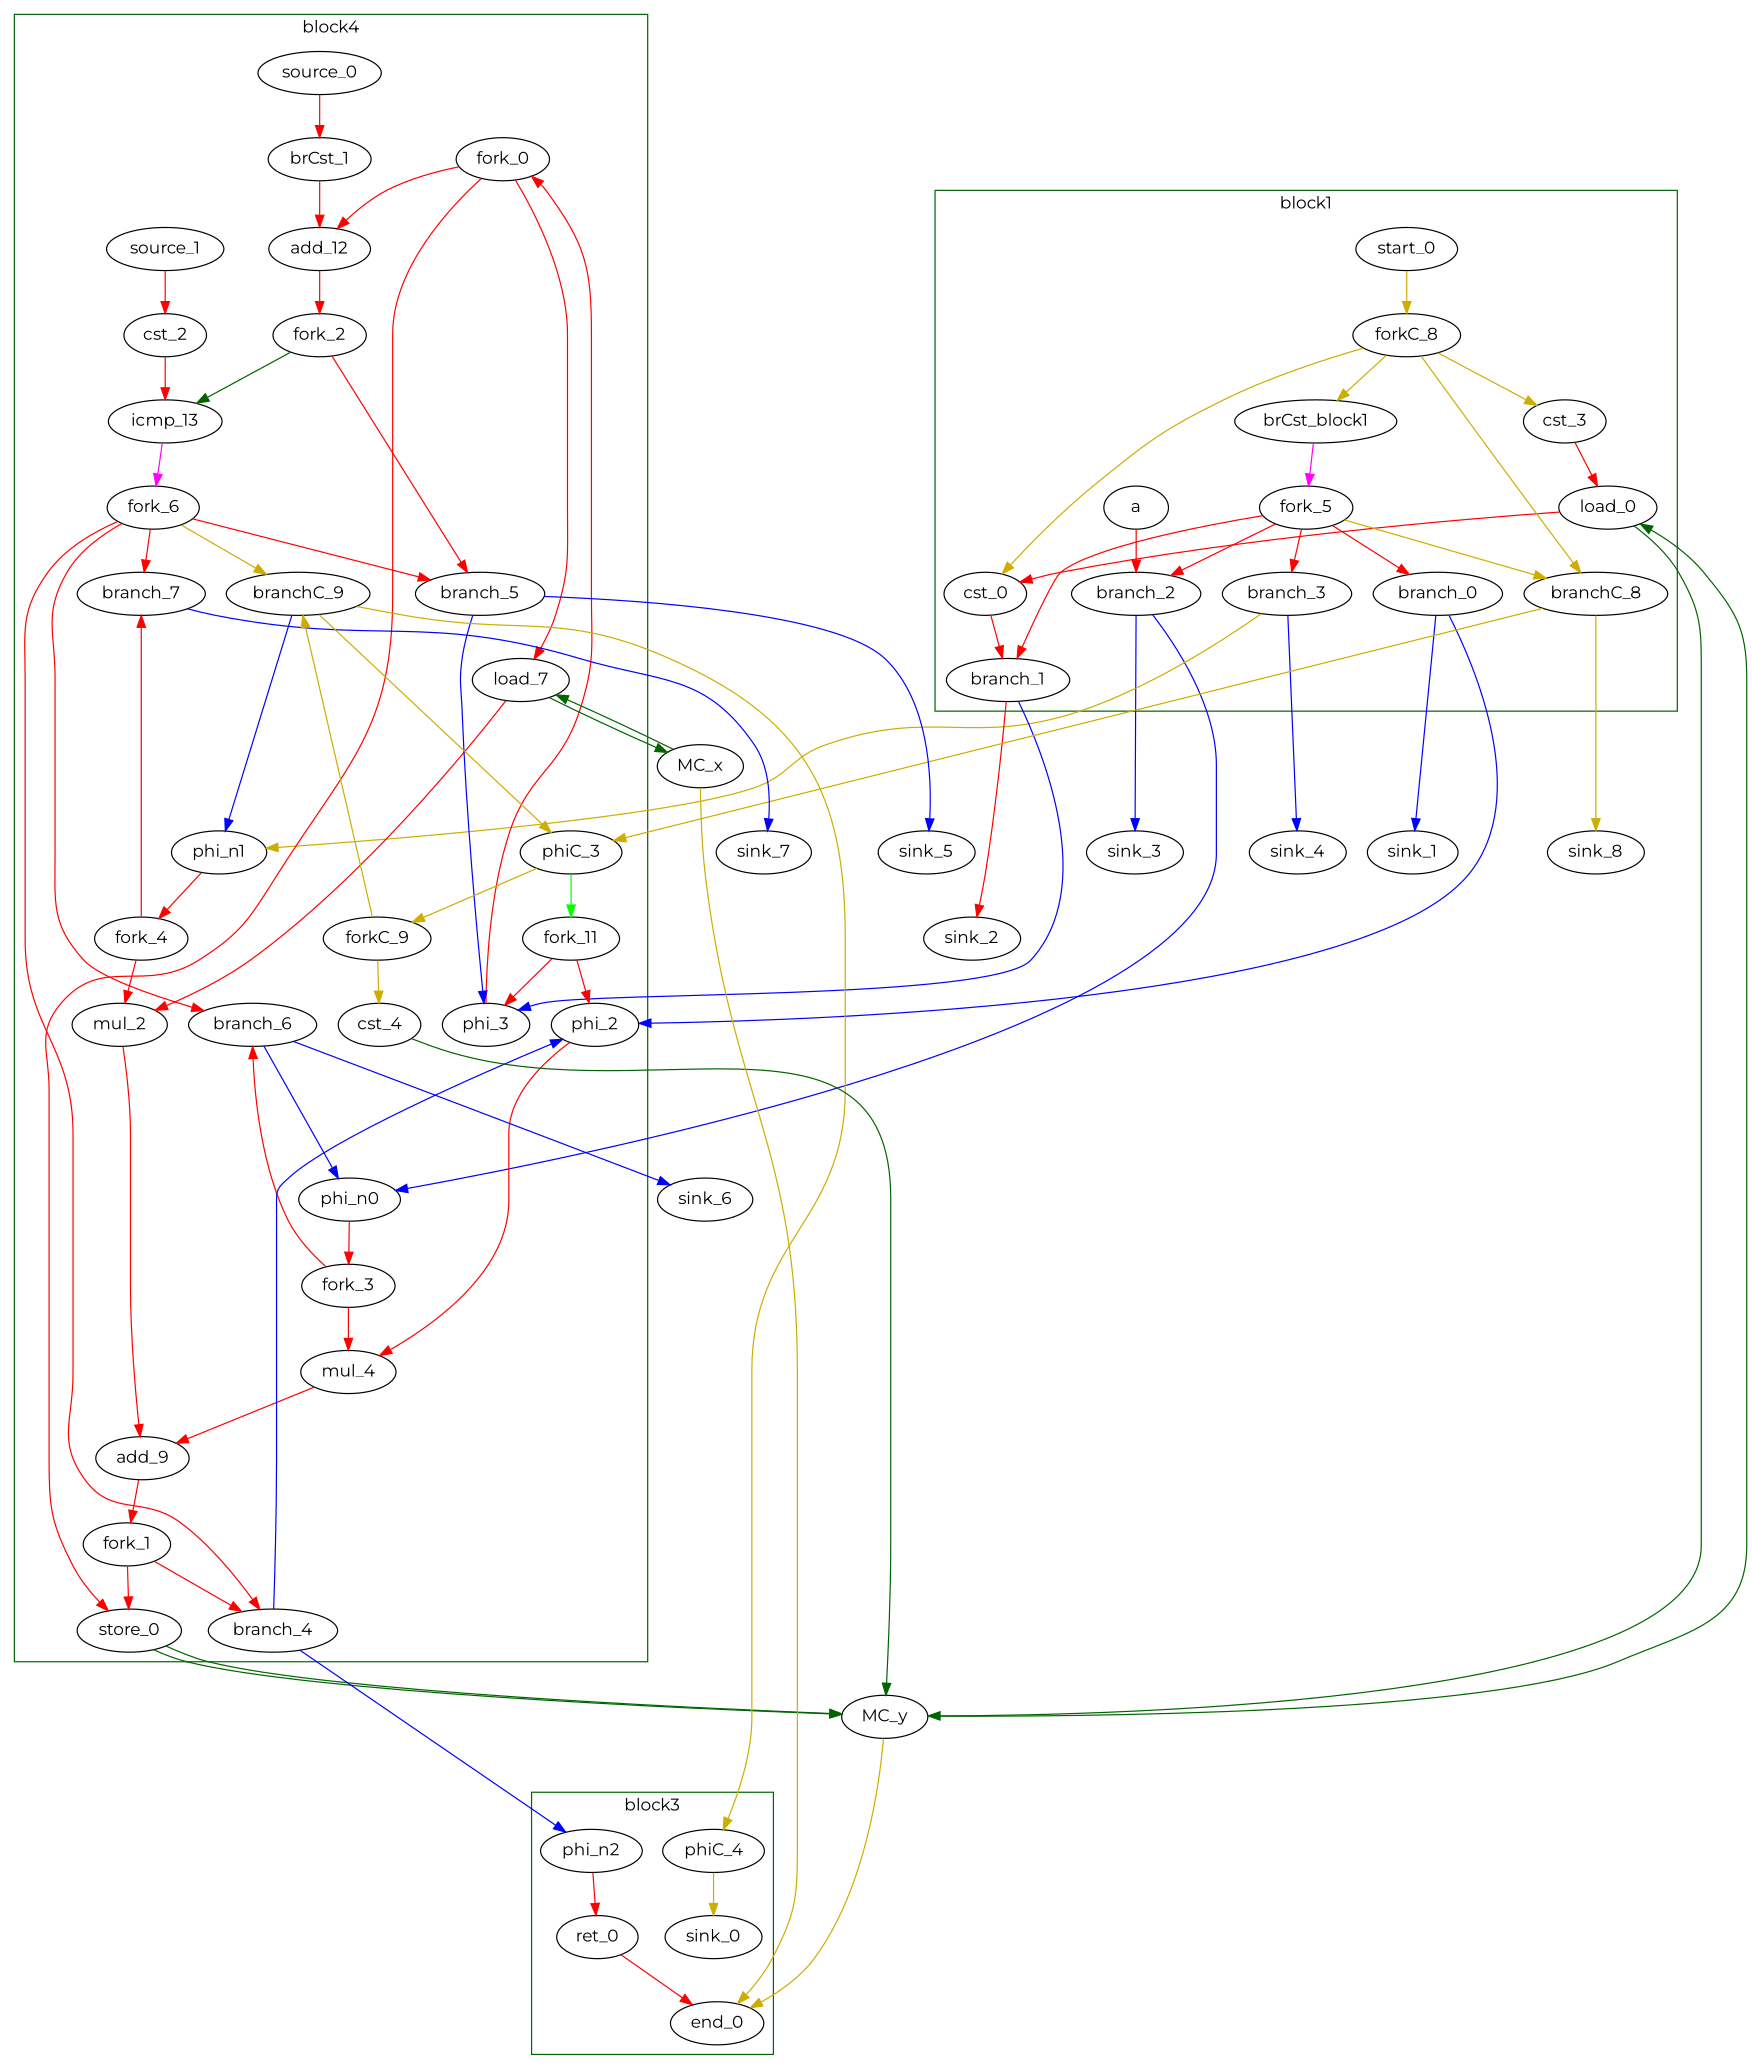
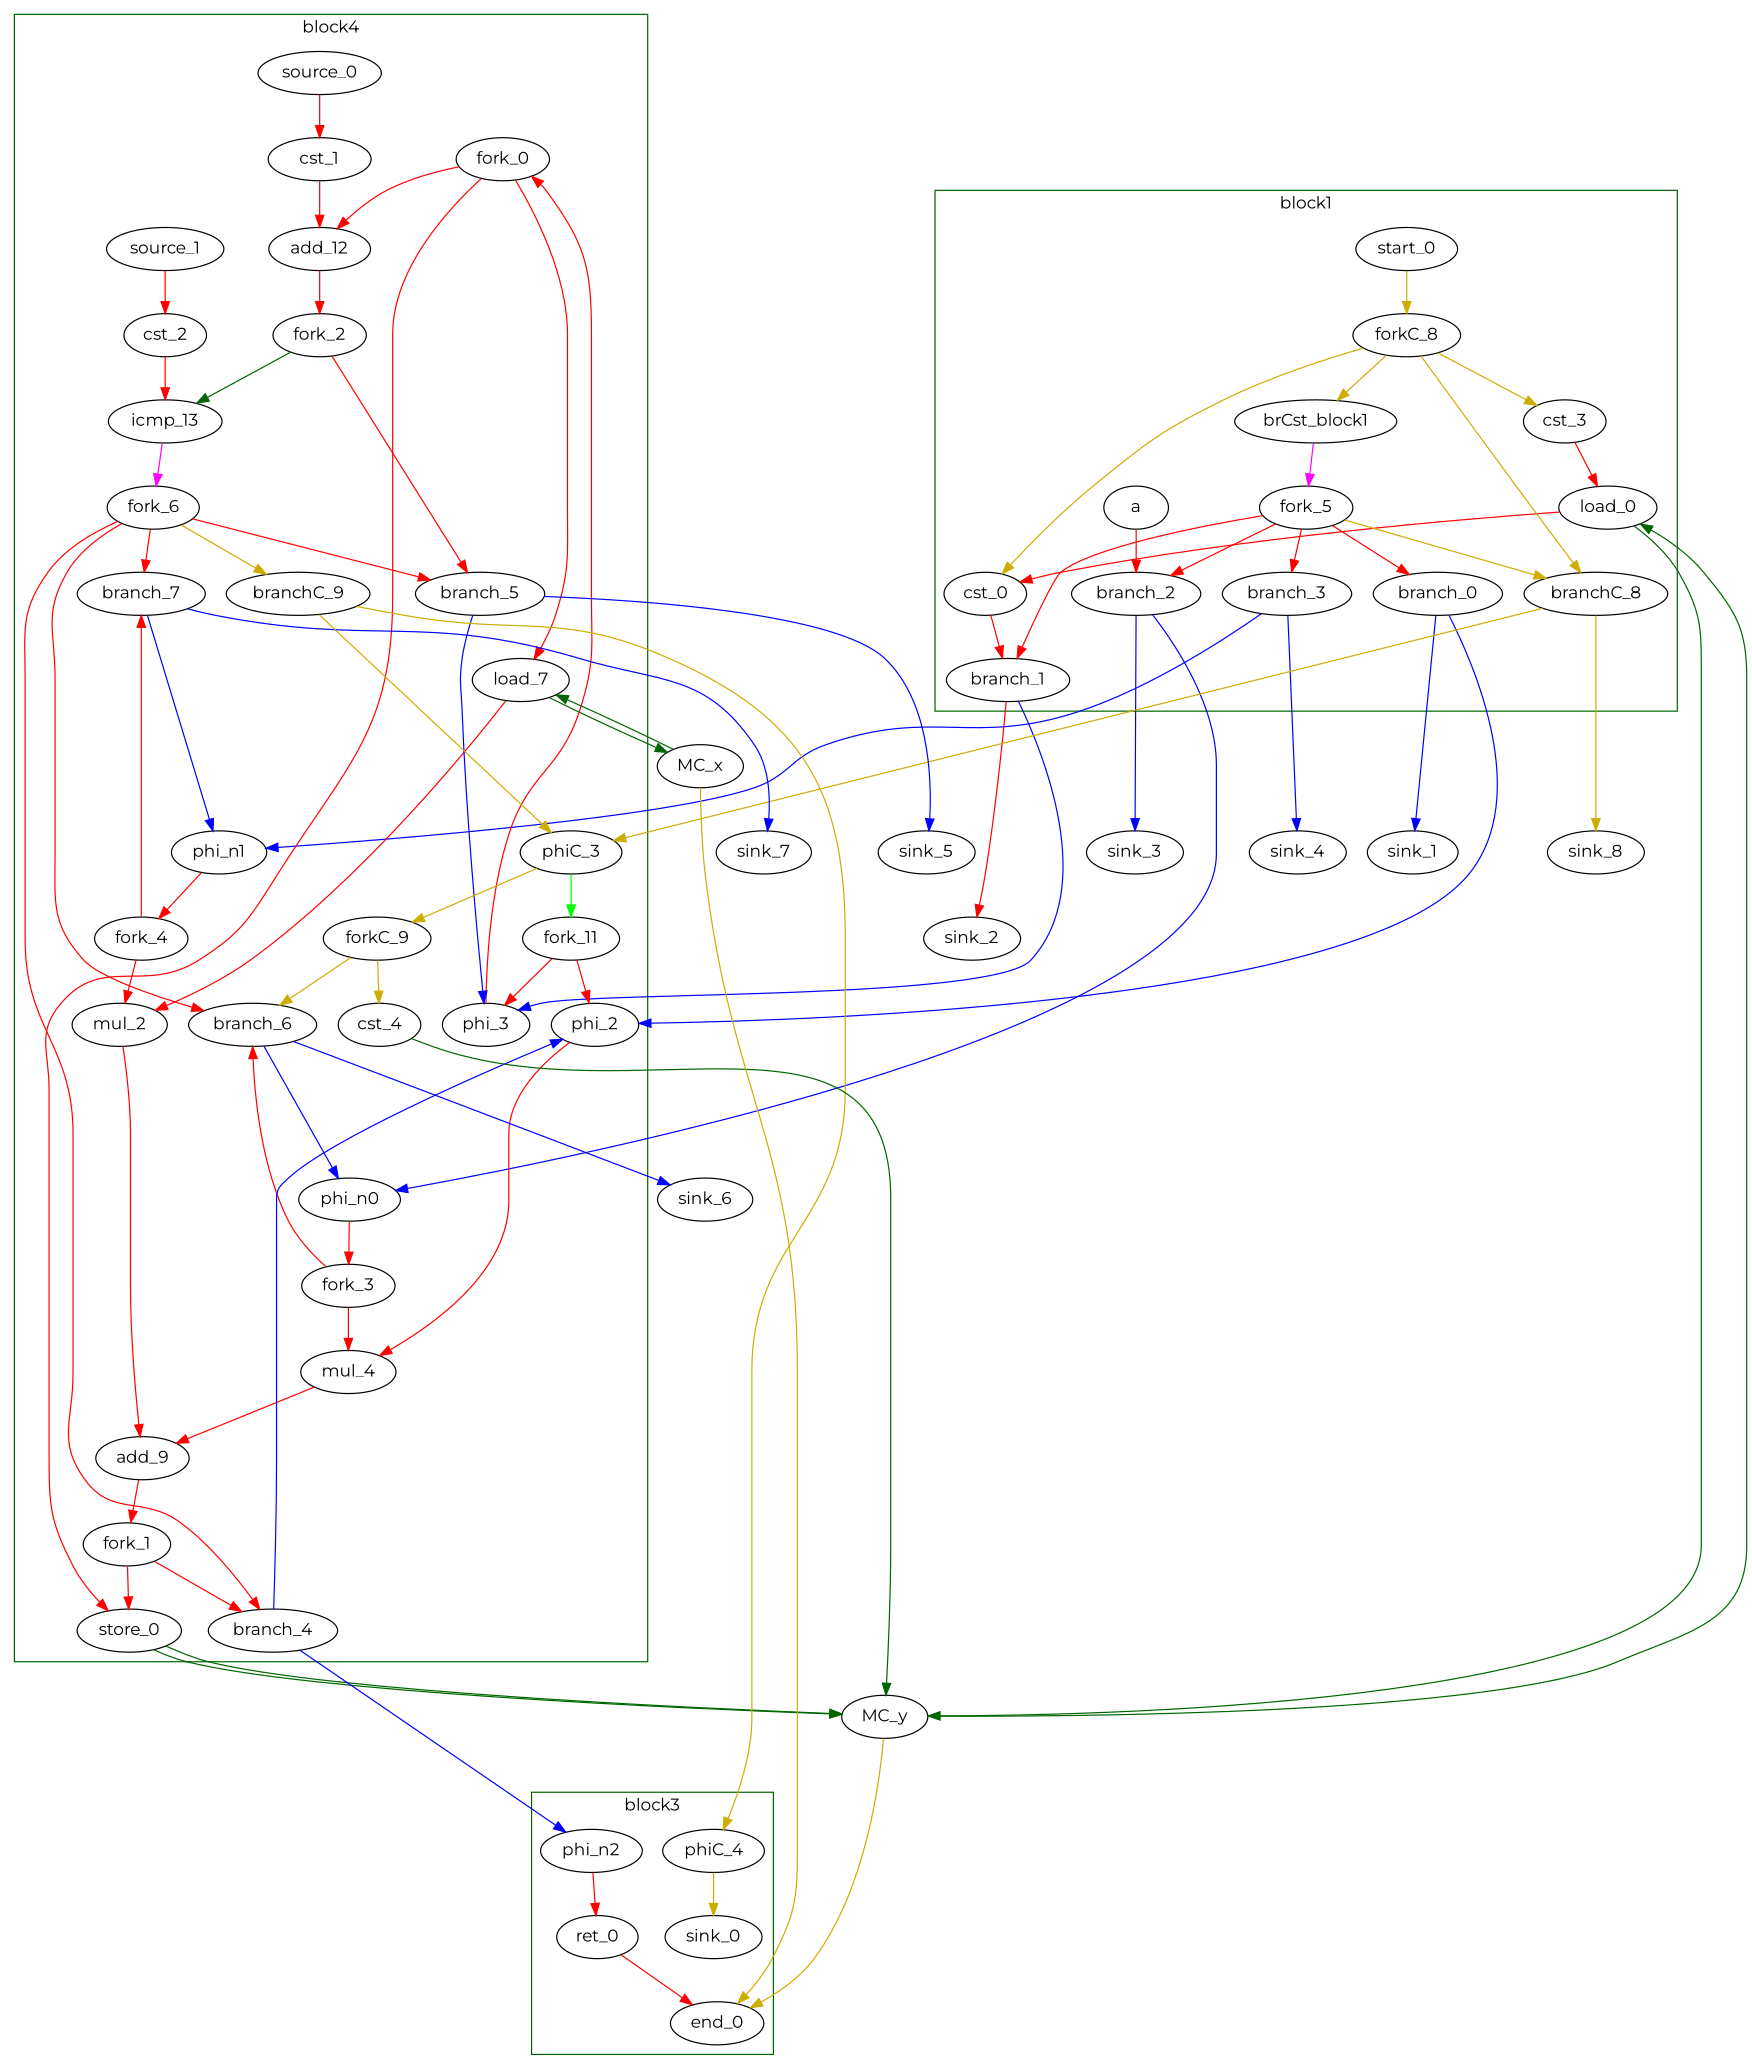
(320, 159) -> (320, 159)
(260, 717) -> (178, 717)
(337, 765) -> (320, 978)
(784, 771) -> (784, 771)
